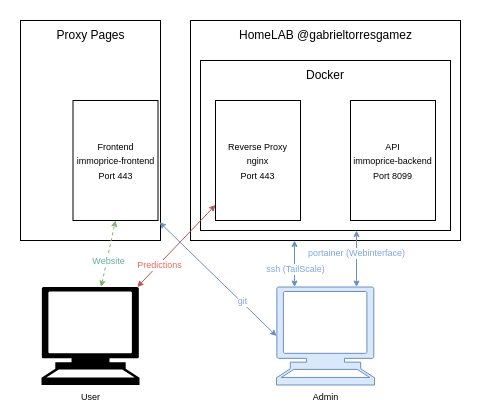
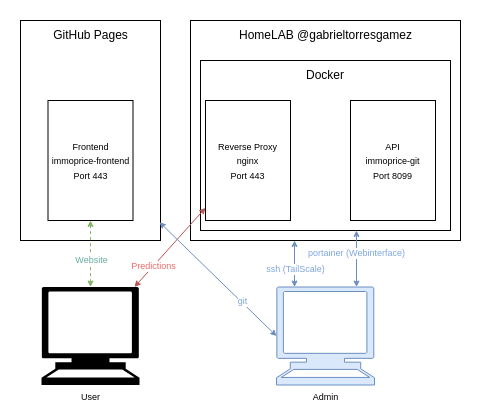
(91, 36) -> (91, 36)
(116, 161) -> (91, 161)
(258, 161) -> (248, 161)
(393, 161) -> (393, 161)
